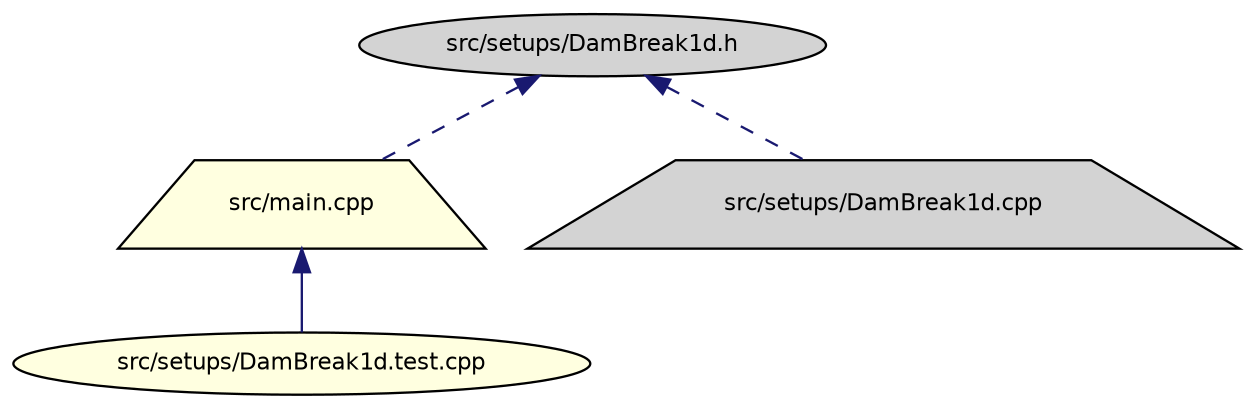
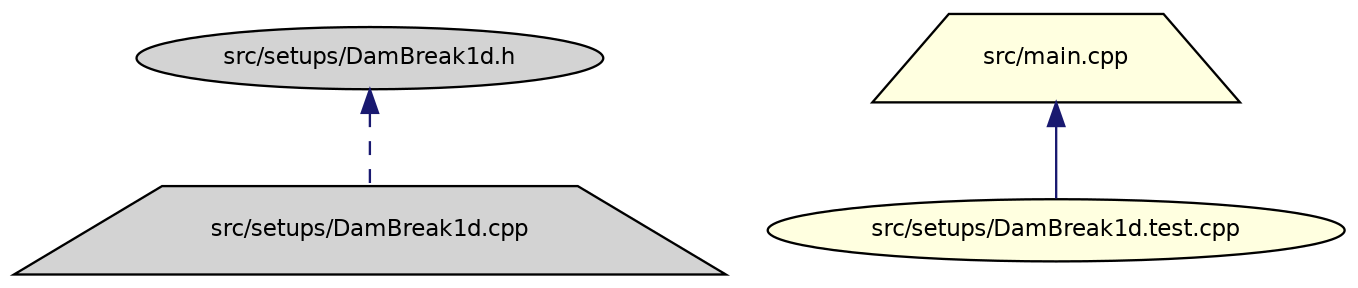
(450, 123) -> none
